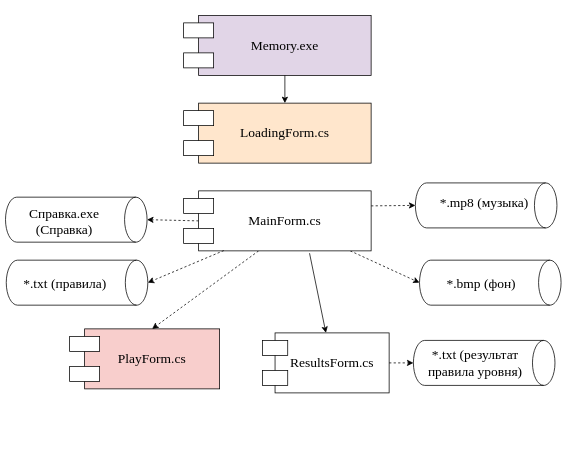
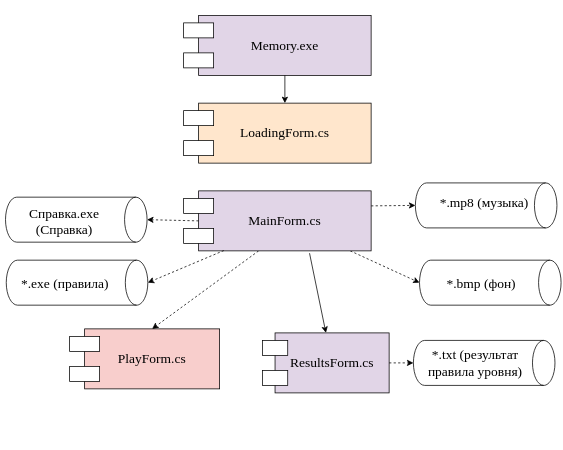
(285, 221) -> (285, 221)
(65, 293) -> (65, 293)
(332, 363) -> (332, 363)
